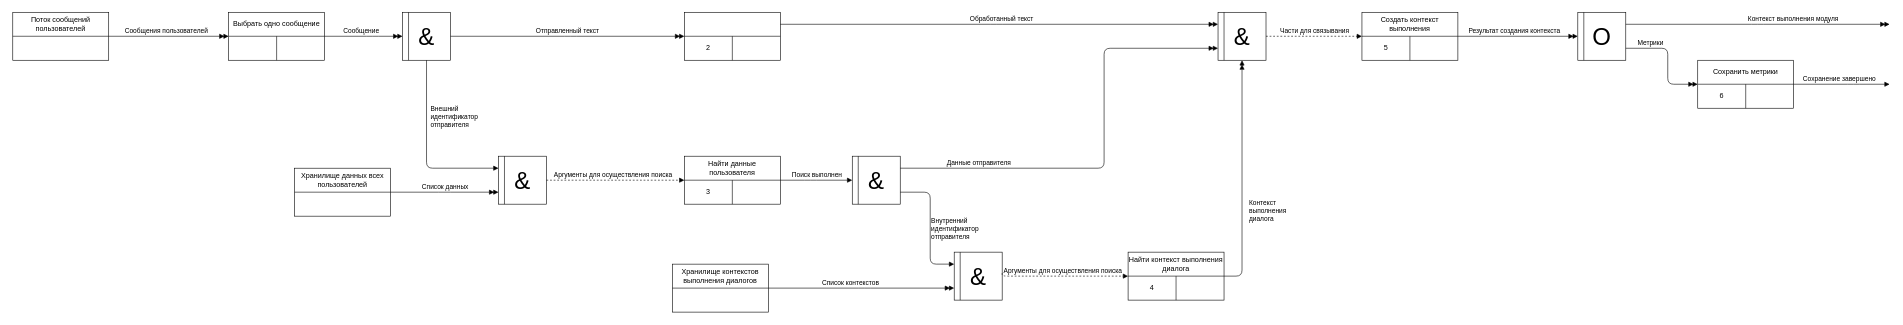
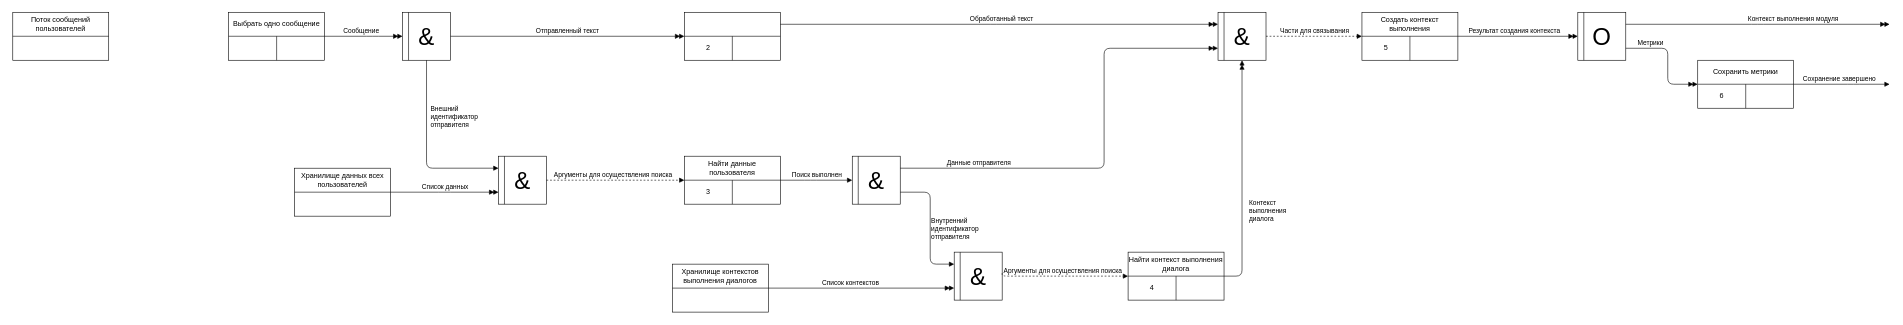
(145, 36) -> none
